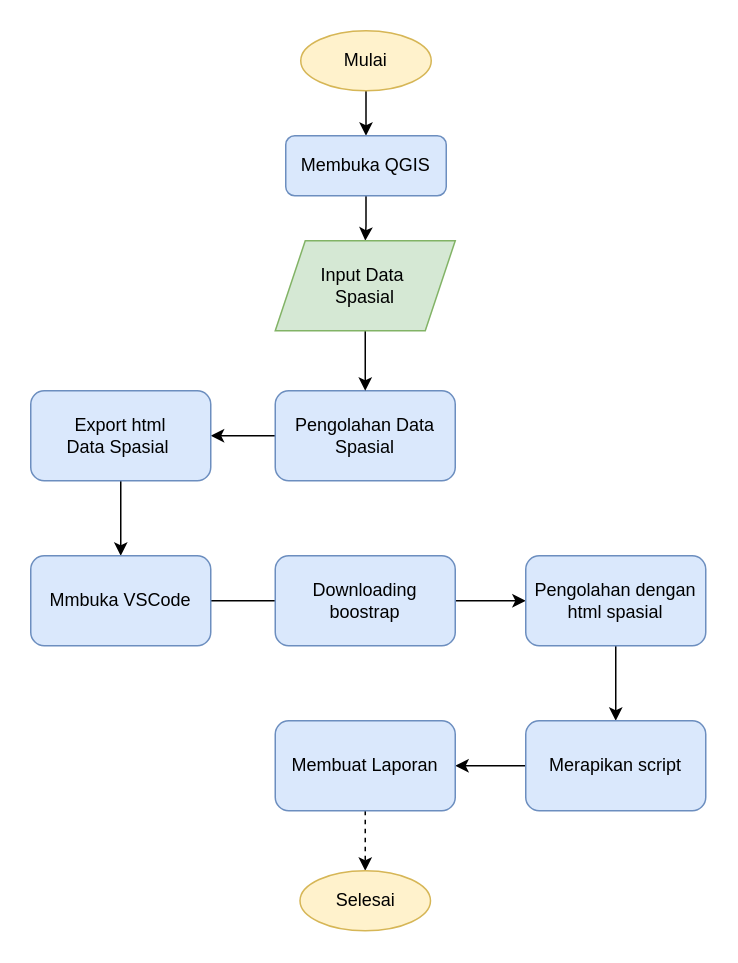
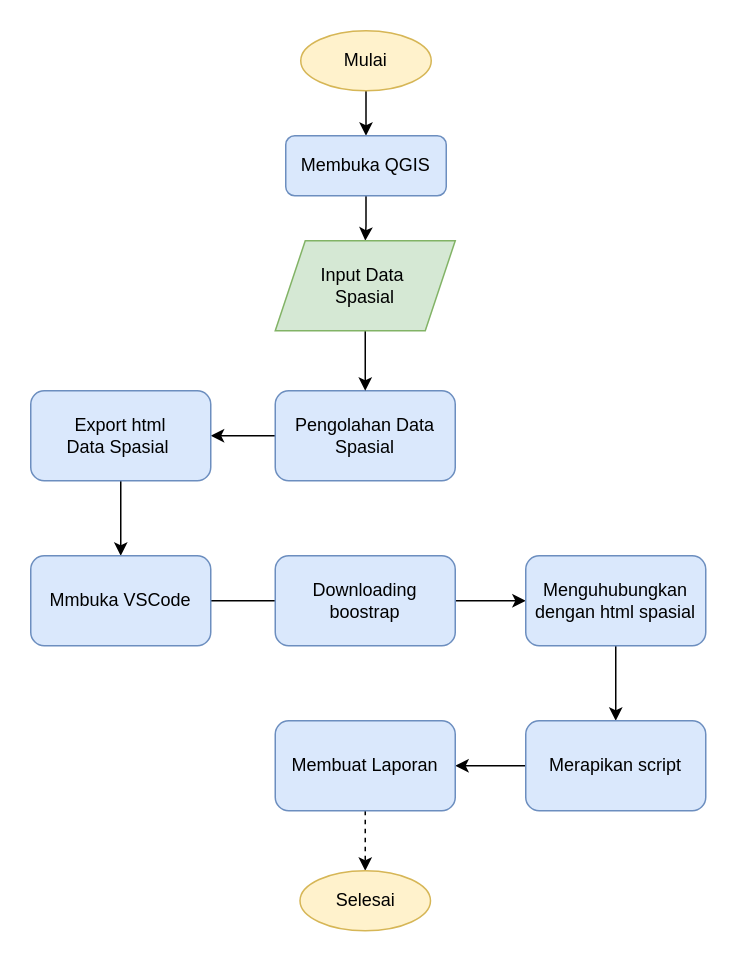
(616, 601) -> (616, 601)
